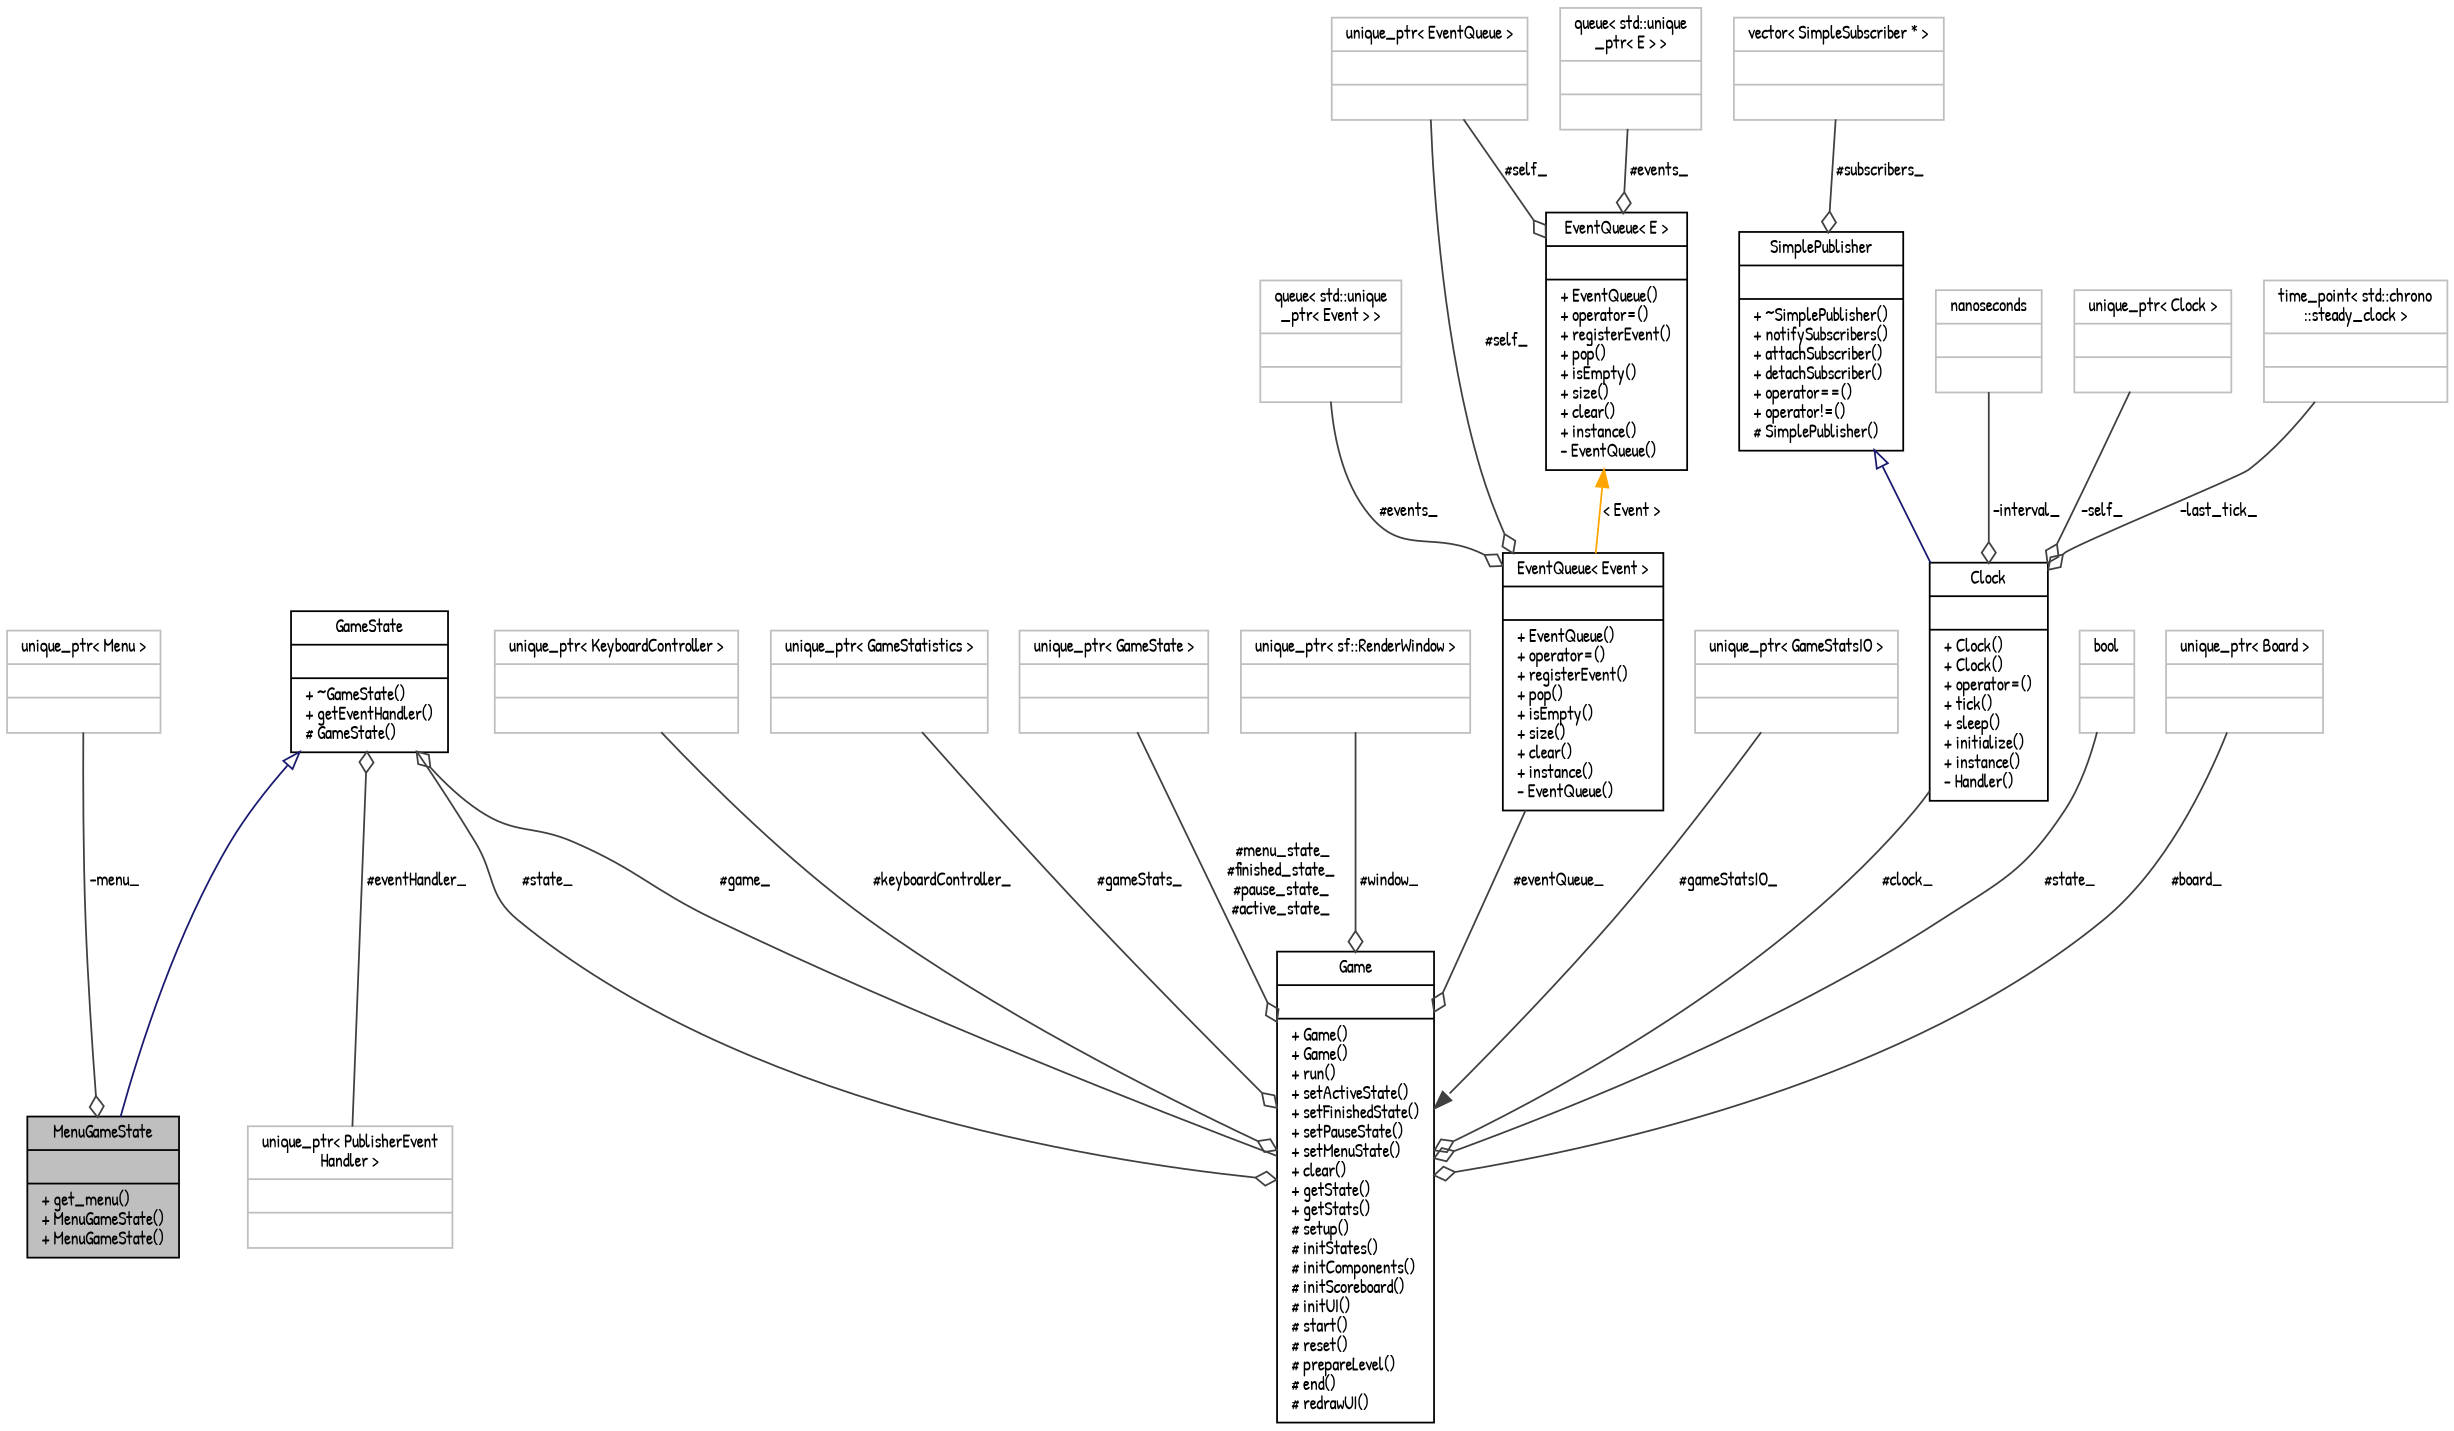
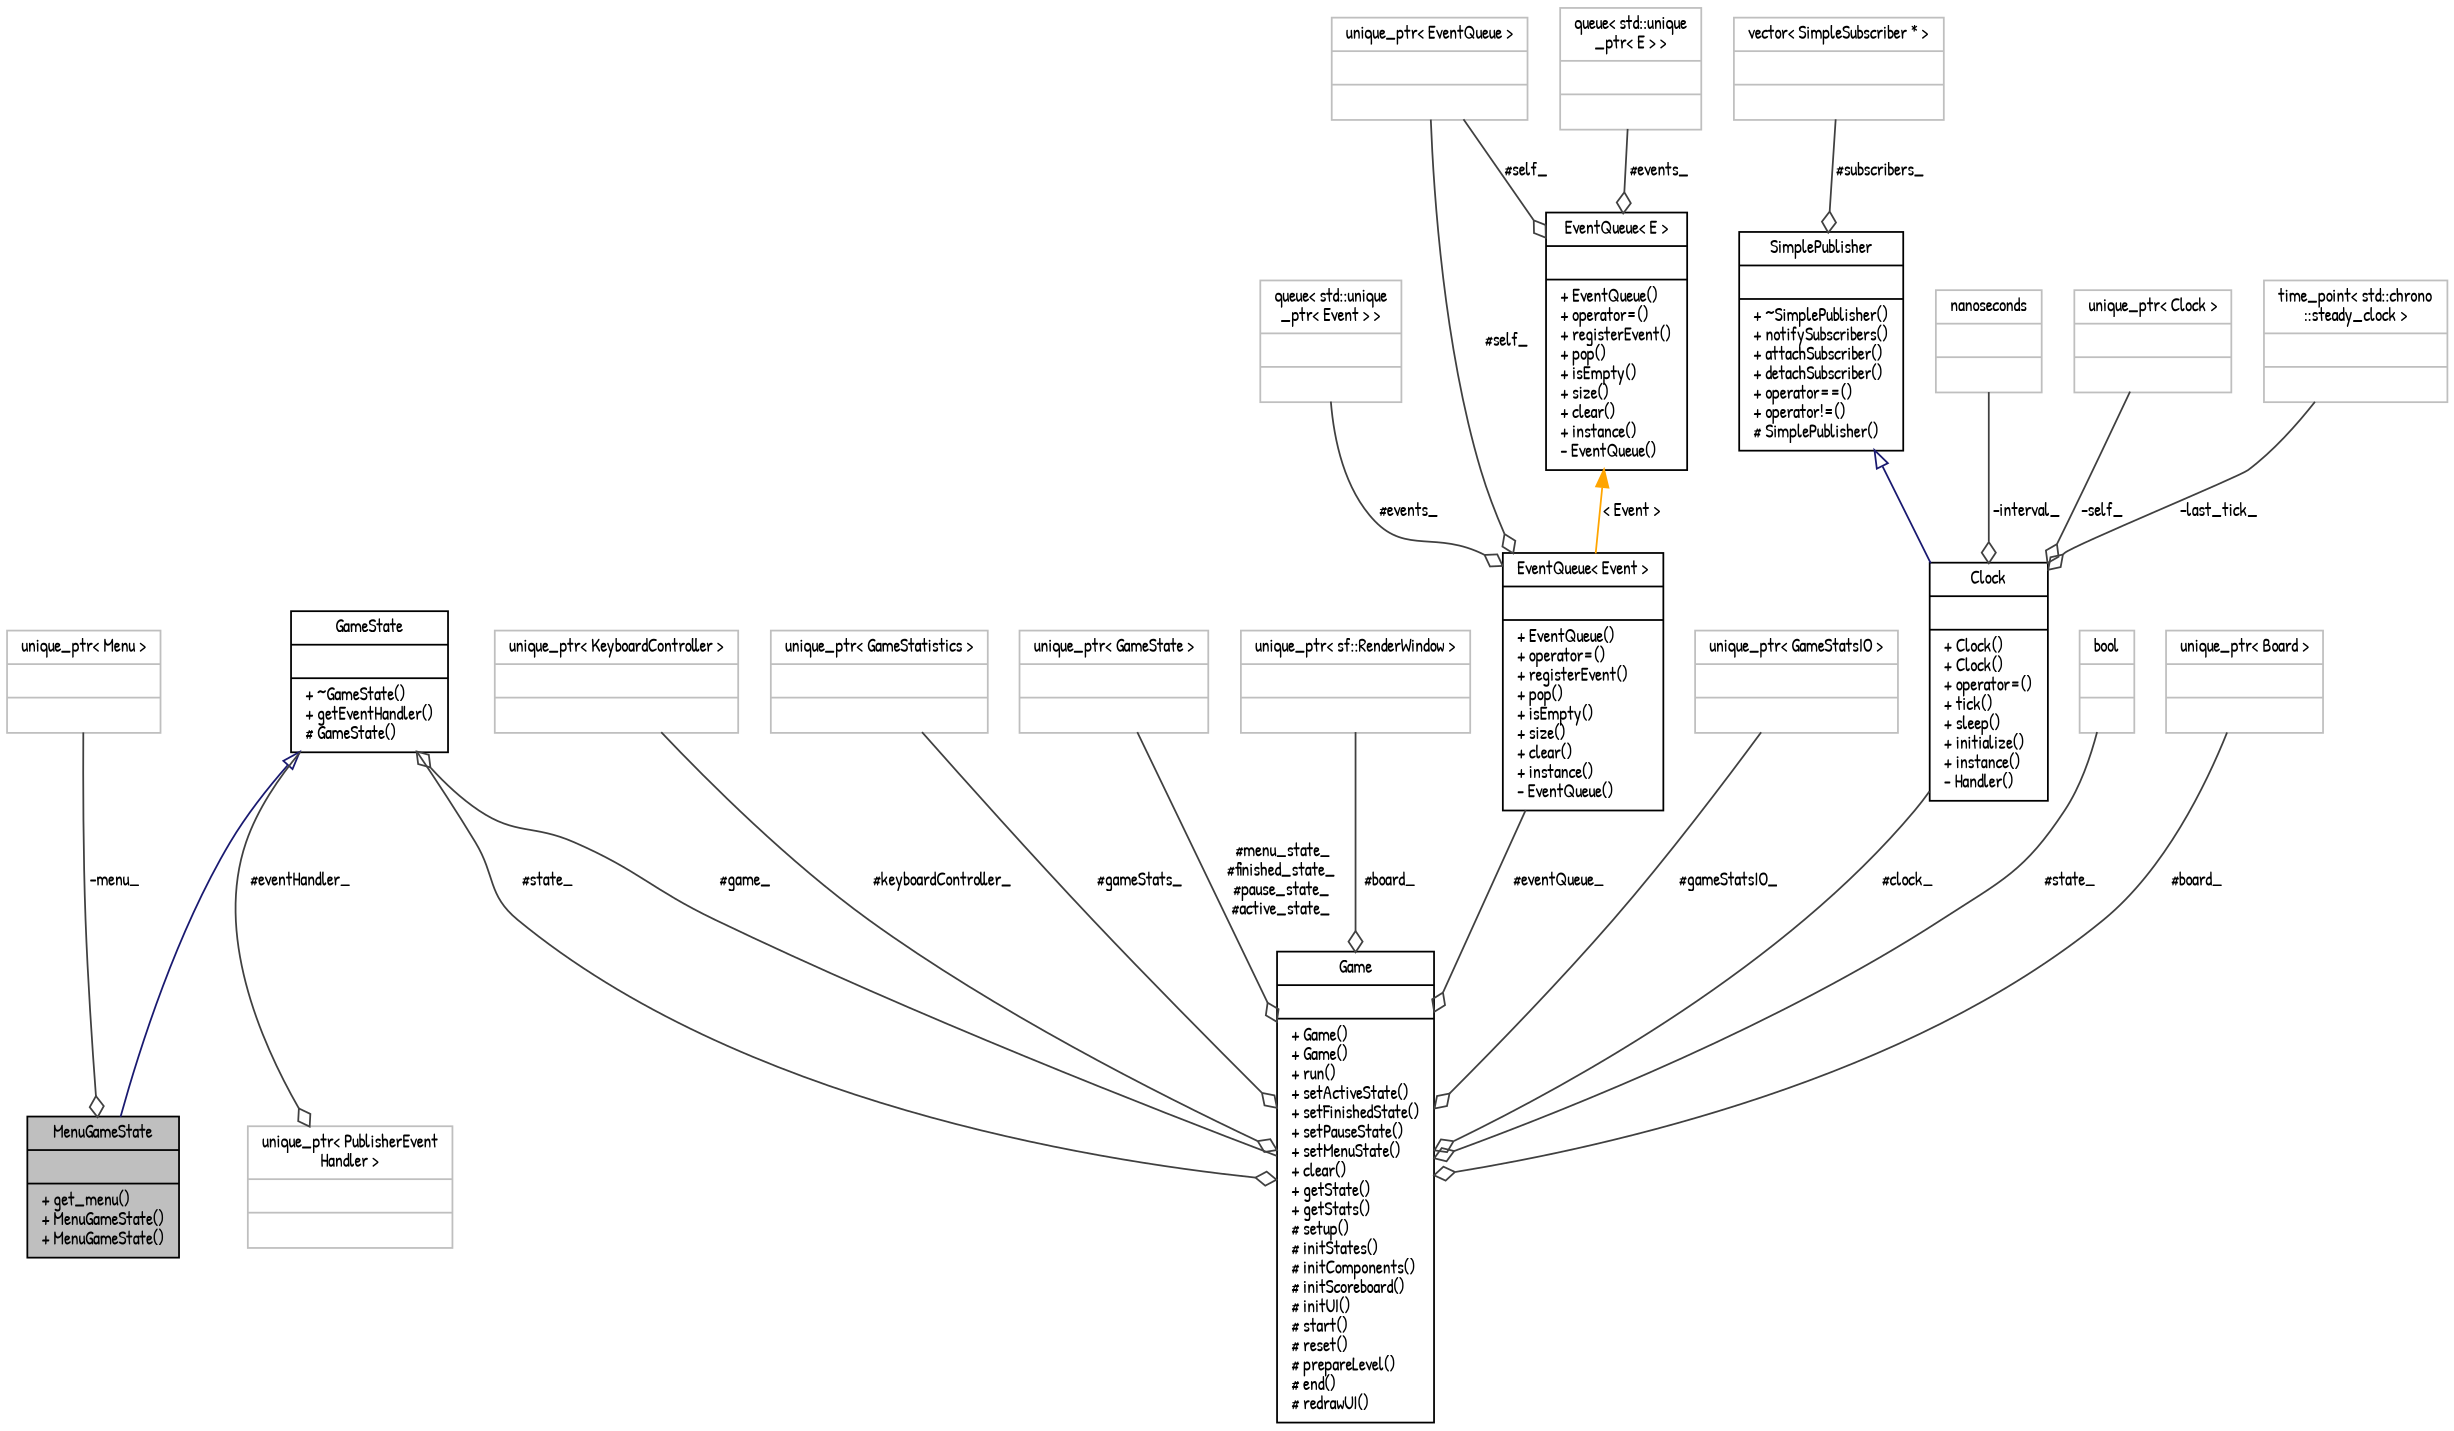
(1388, 881) -> (1388, 881)
(1613, 920) -> (1613, 920)
(359, 950) -> (237, 928)
